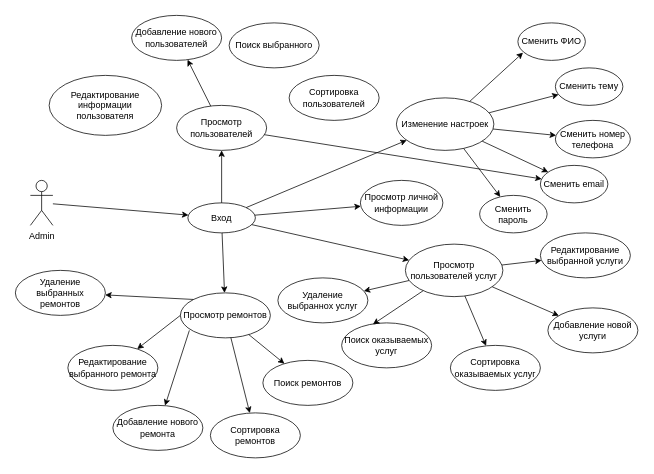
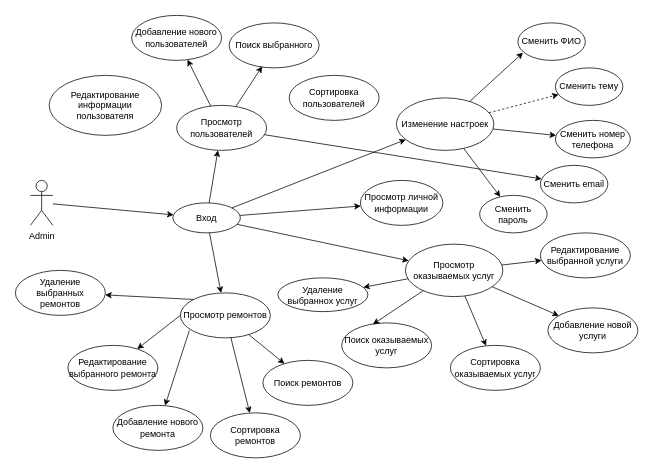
none -> (247, 89)
(522, 104) -> (522, 104)
(513, 156) -> none
(222, 218) -> (207, 218)
(454, 270) -> (454, 270)
(323, 300) -> (323, 295)
